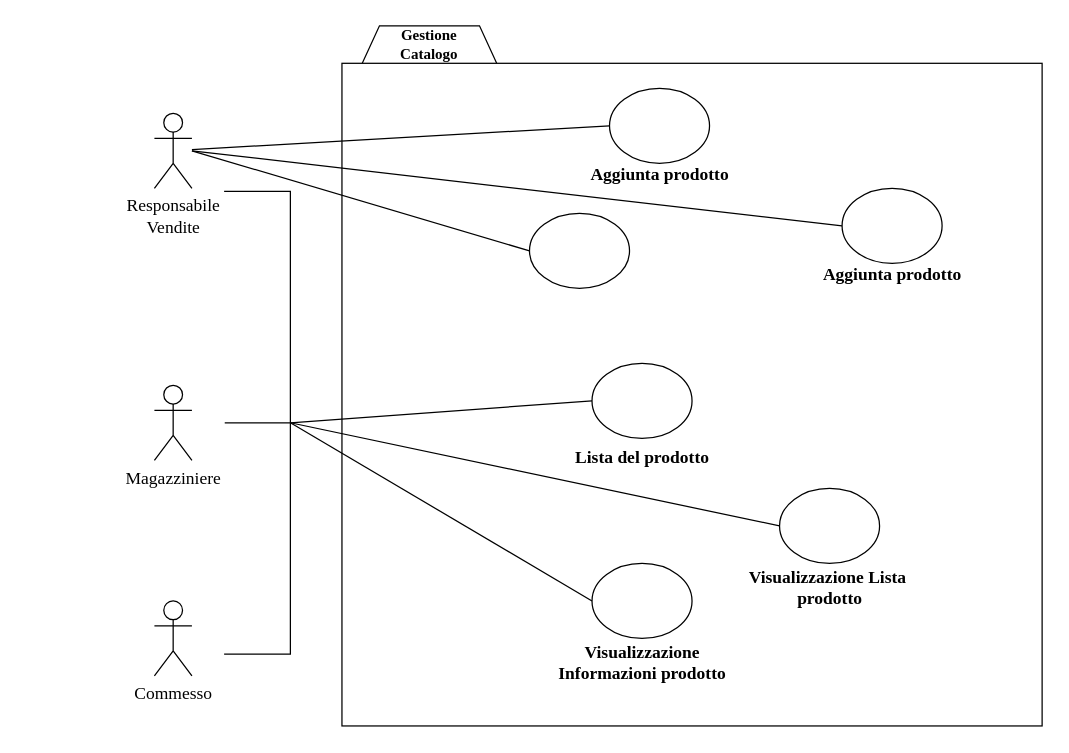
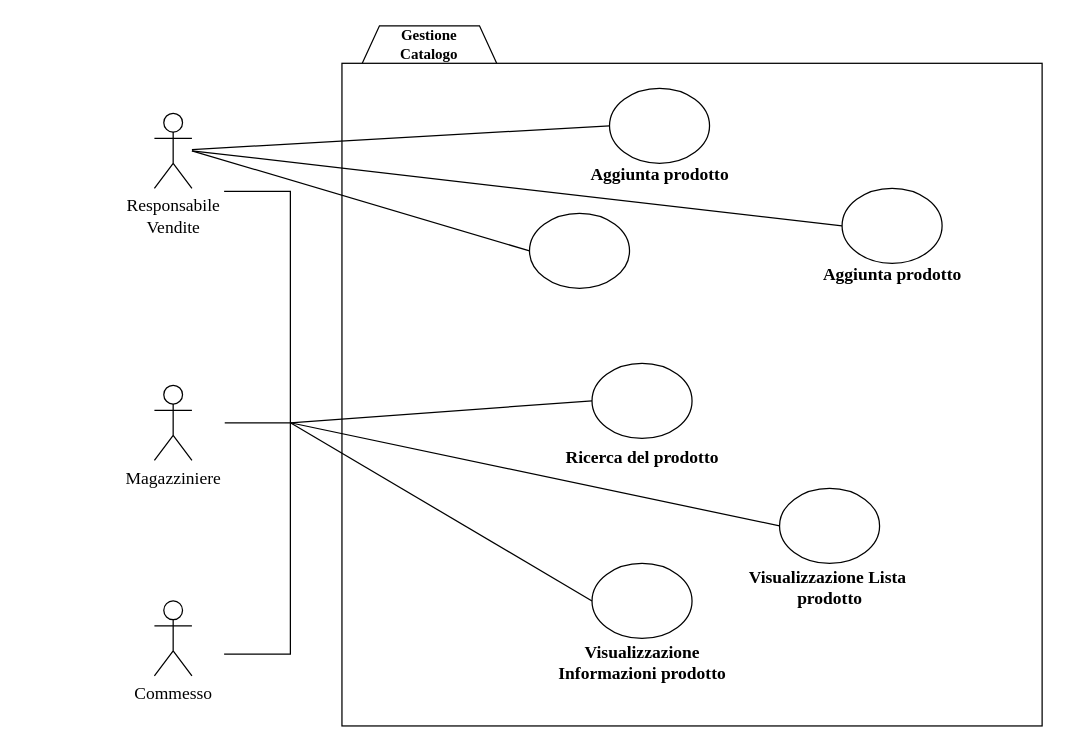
(643, 458) -> (643, 458)
